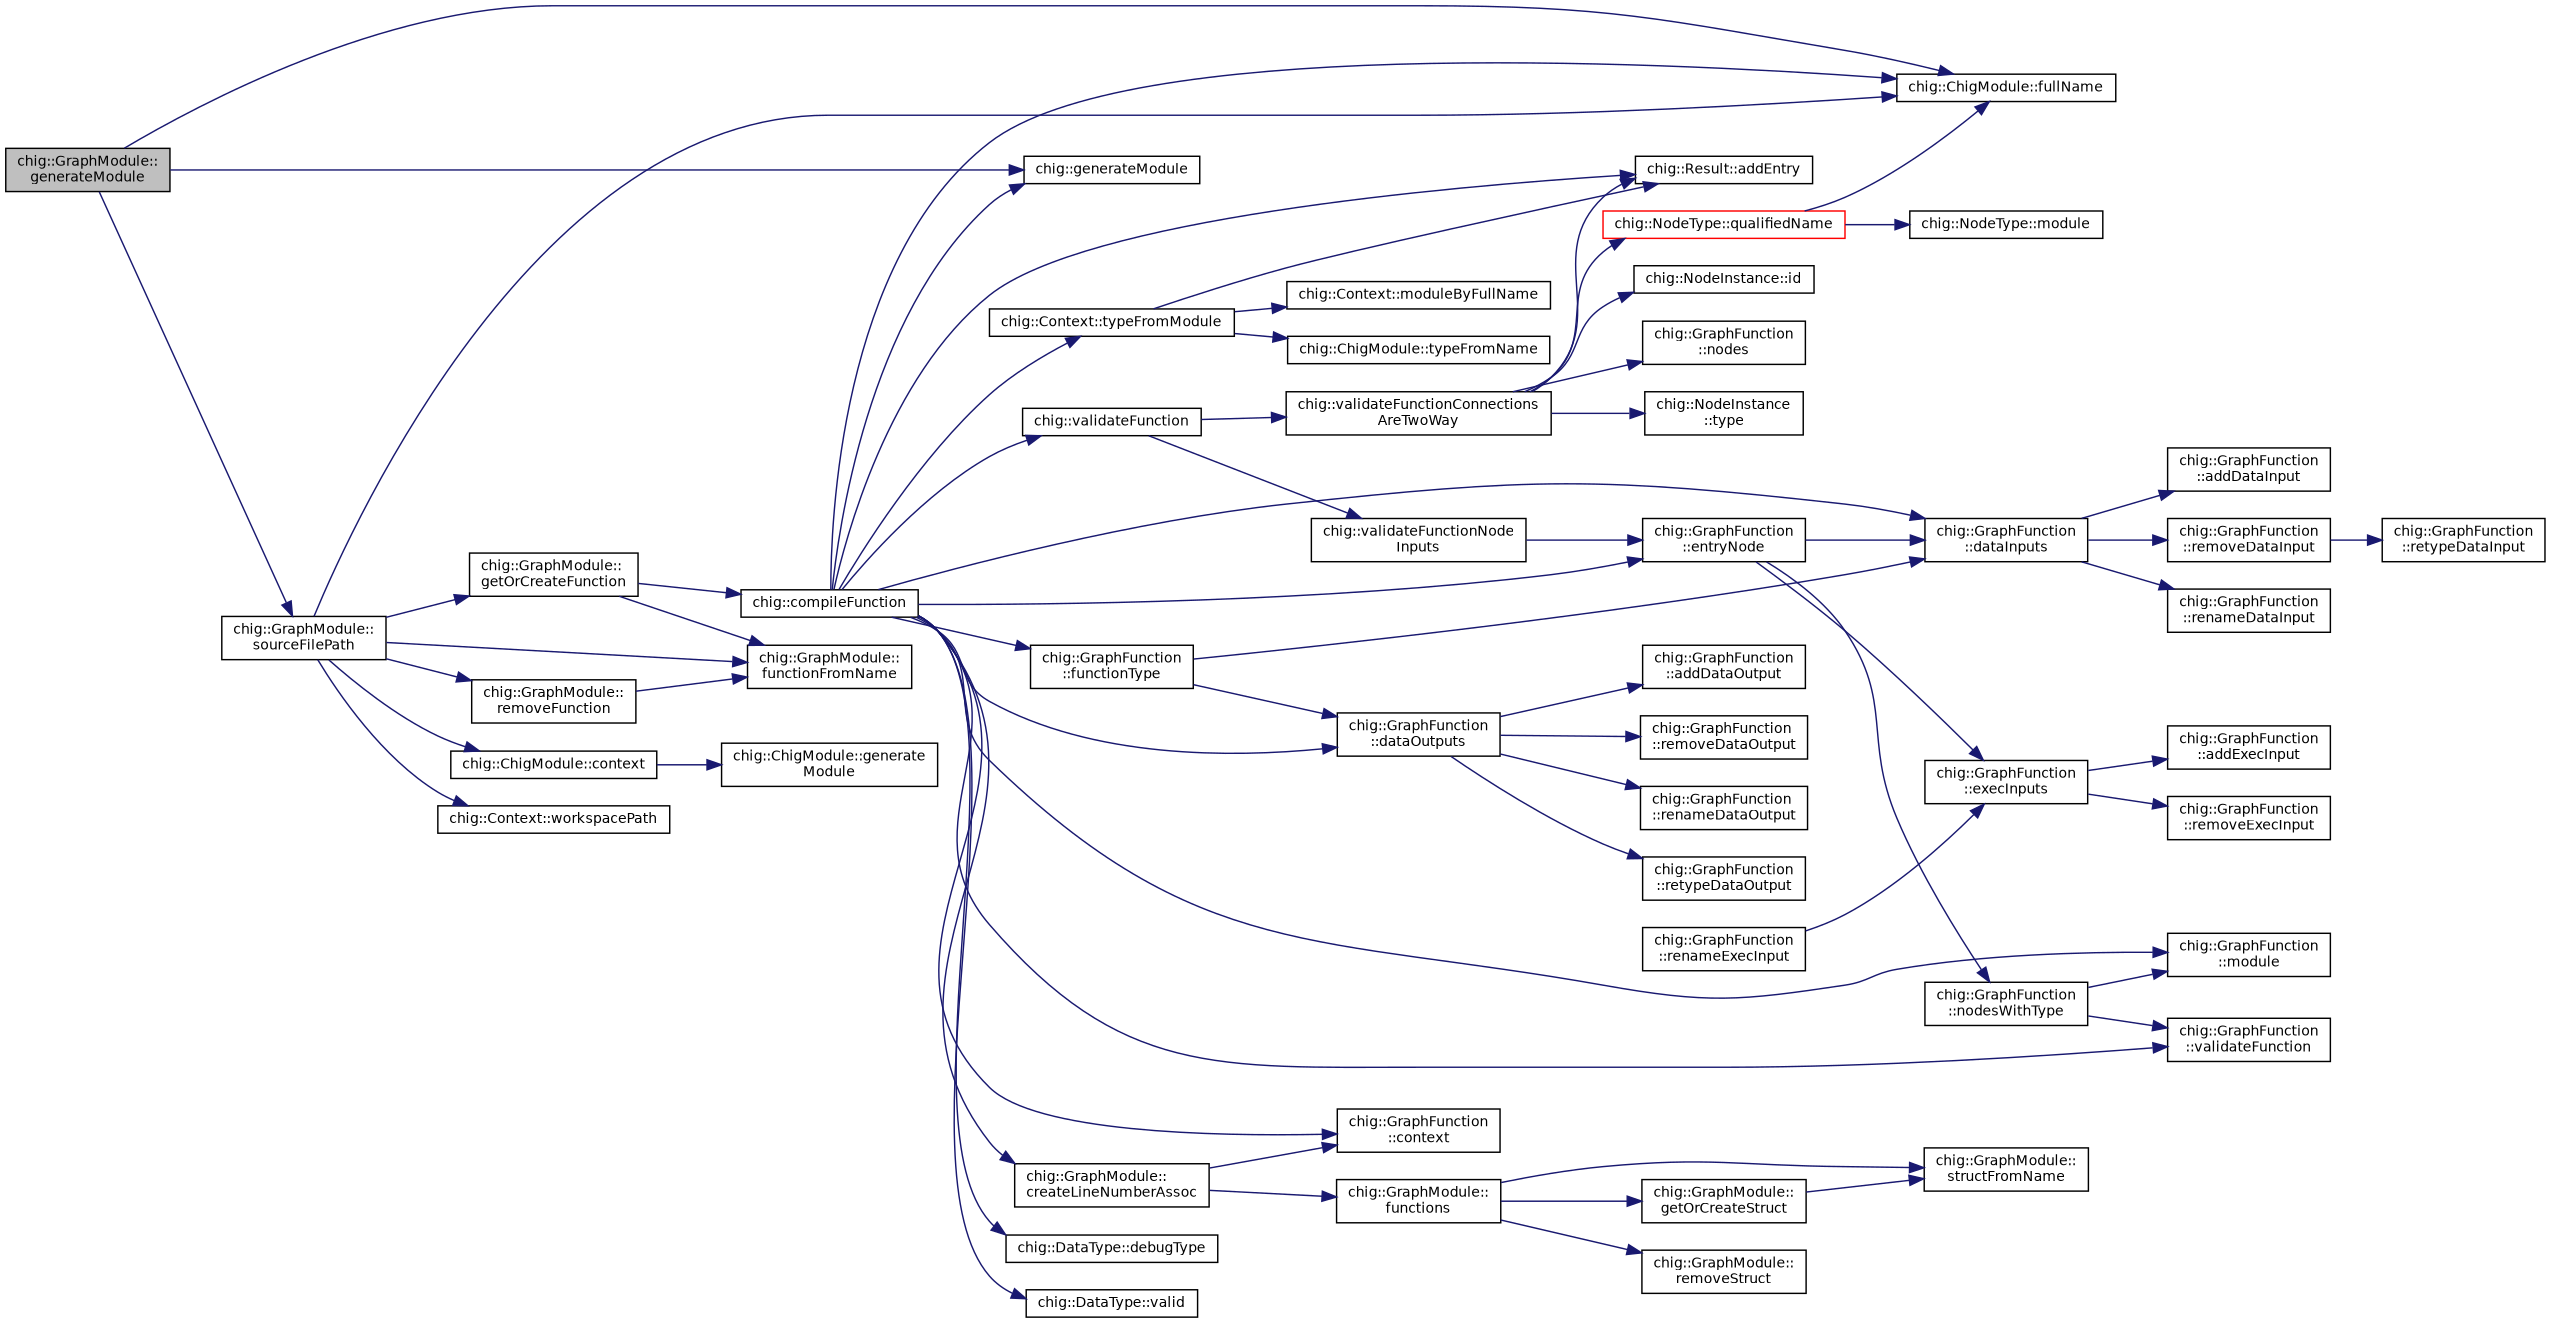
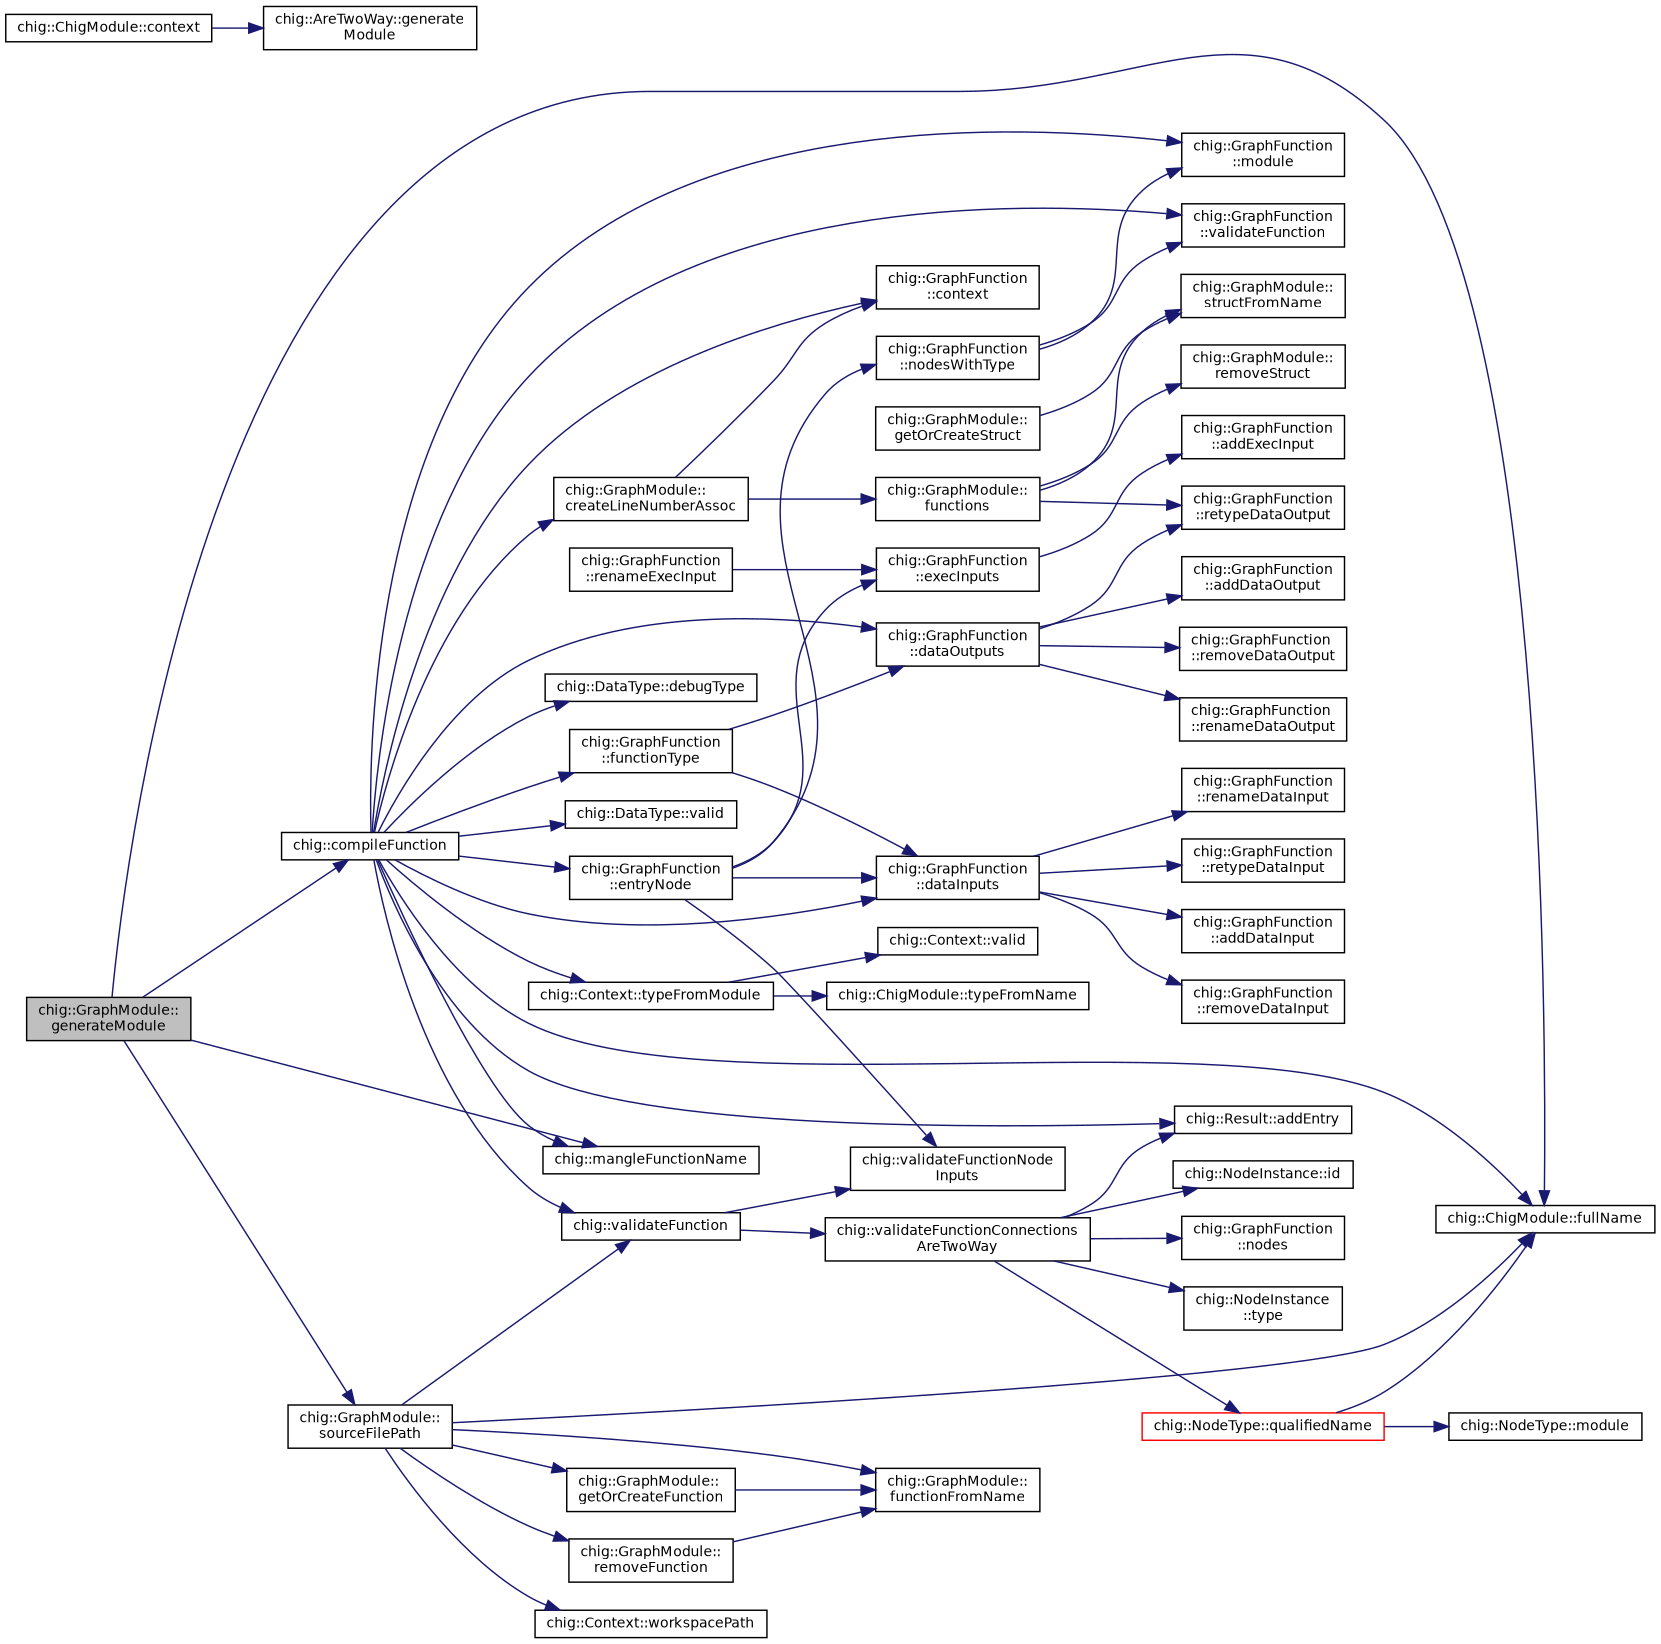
(1112, 170) -> (651, 1160)
(1397, 241) -> none
(1419, 295) -> (958, 941)
(1577, 540) -> (813, 1010)
(2349, 540) -> (1103, 870)
(682, 588) -> (239, 933)
(393, 710) -> (510, 1327)
(830, 765) -> (370, 28)
(2249, 818) -> none
(1564, 1201) -> (1103, 503)
